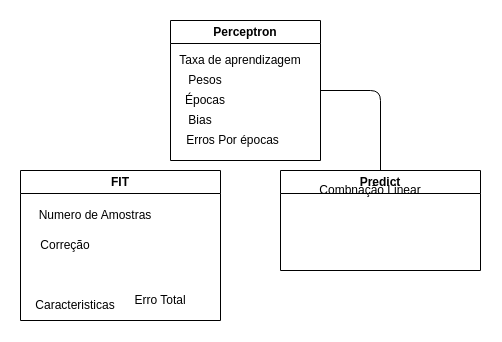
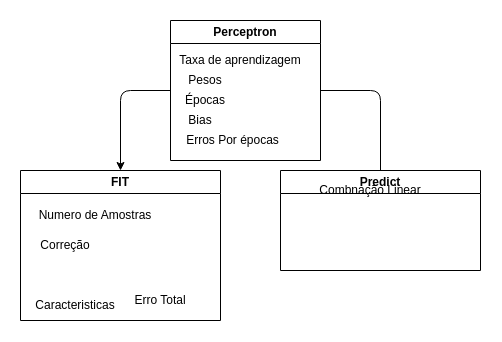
none -> (121, 108)
